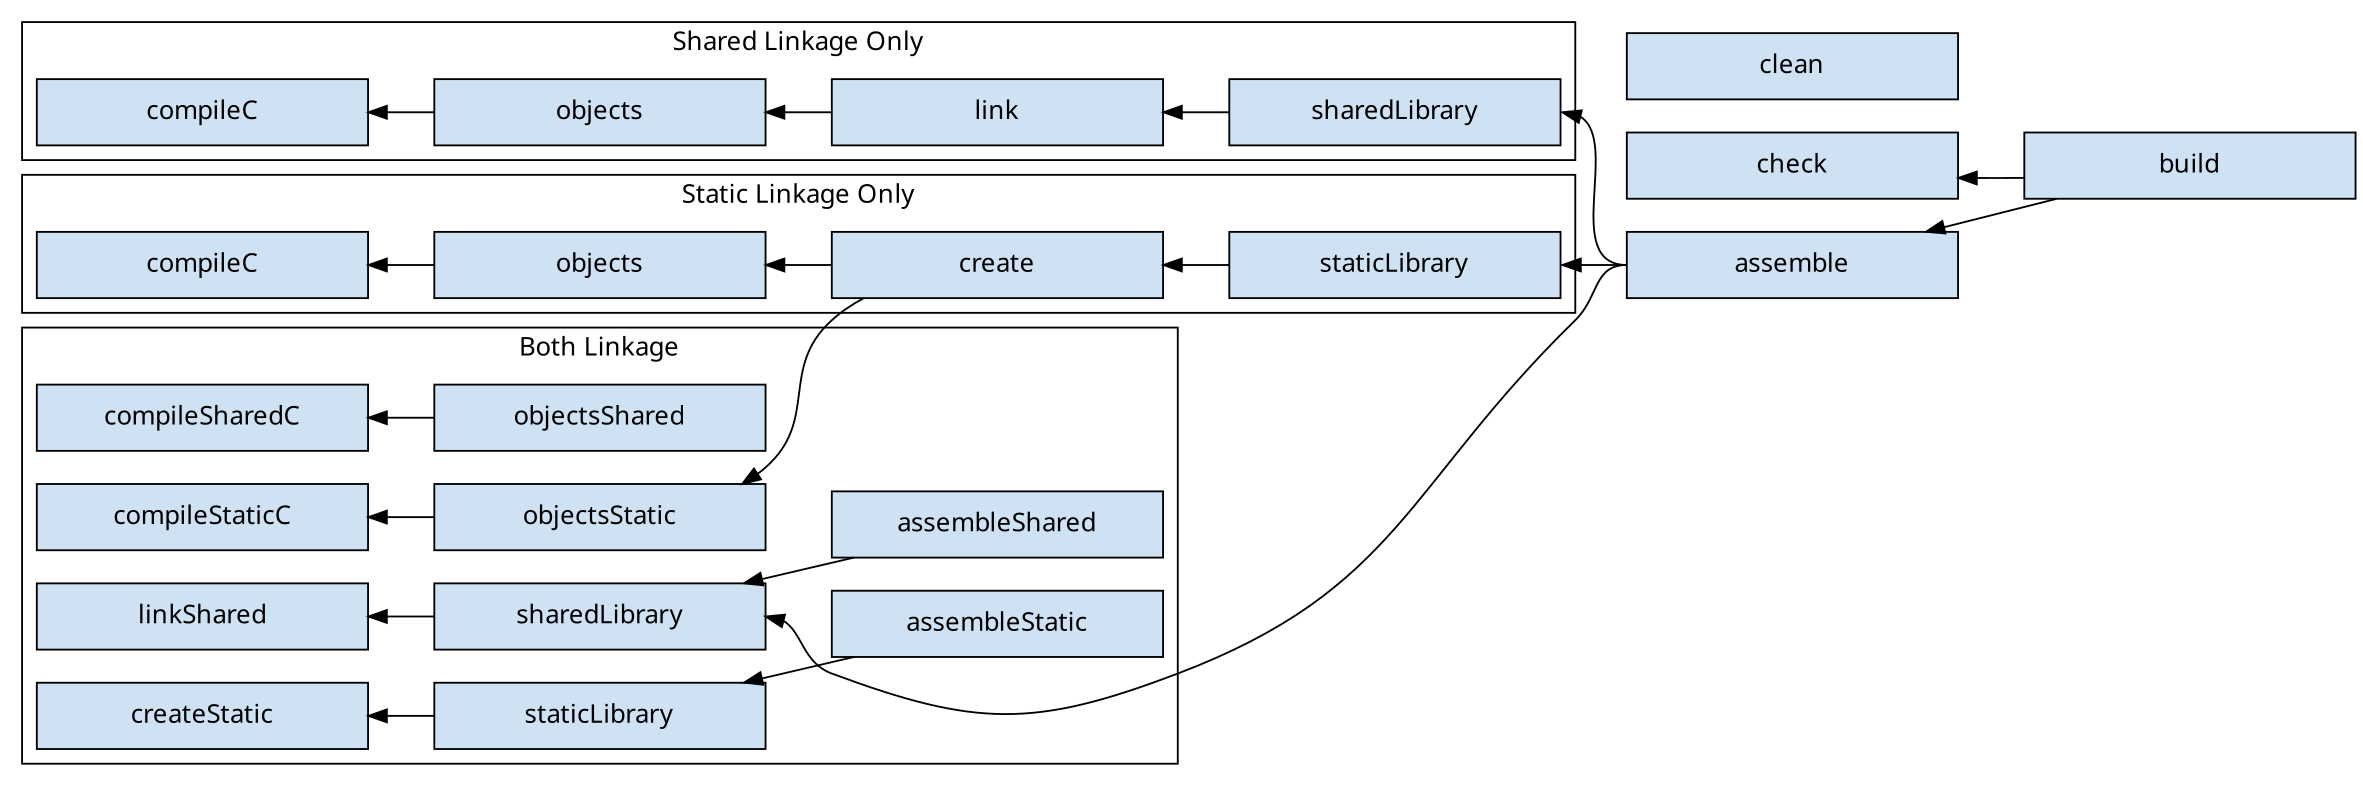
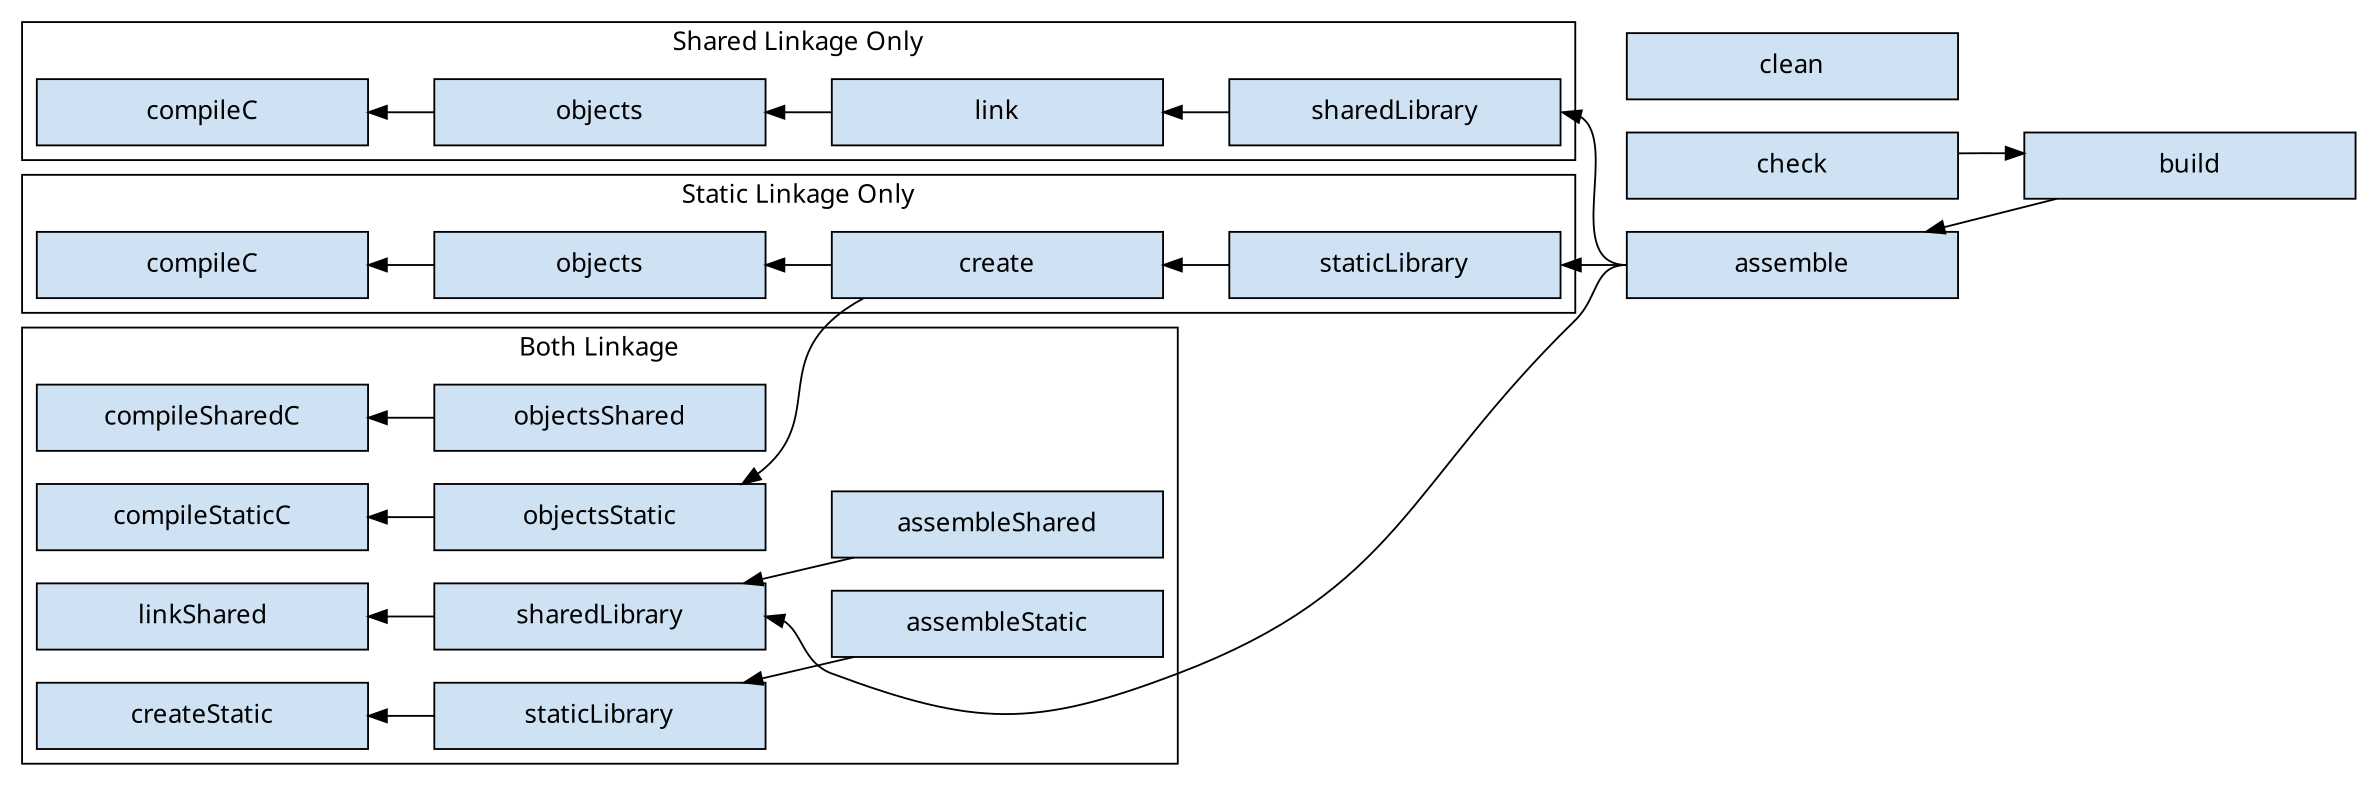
(2000, 178) -> (1982, 153)
